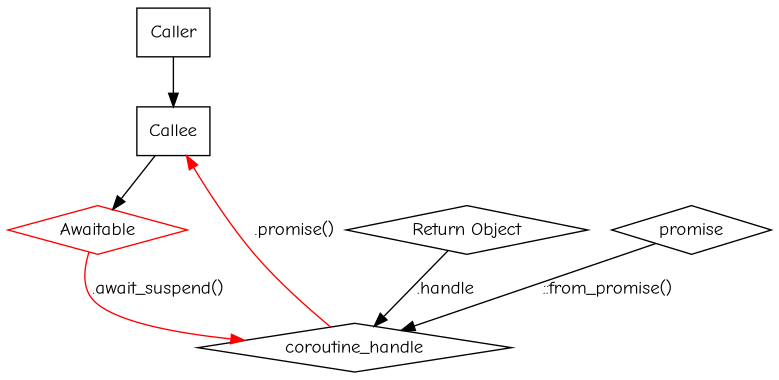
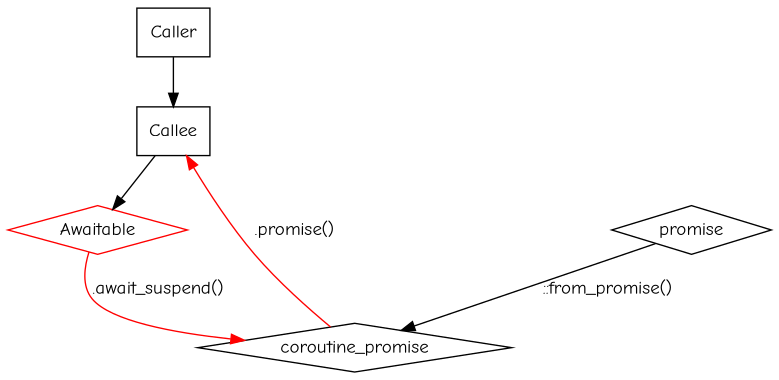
(467, 230) -> none
(355, 348) -> (355, 348)
